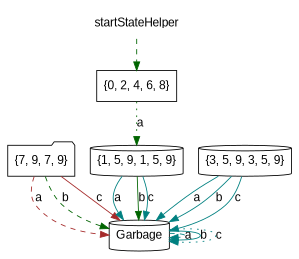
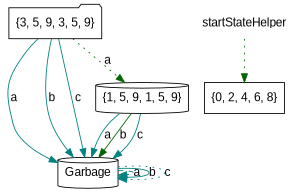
(137, 50) -> (244, 56)
(137, 119) -> (95, 58)
(41, 161) -> none
(245, 161) -> (55, 23)
